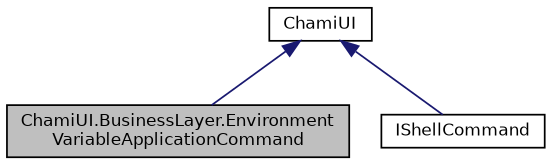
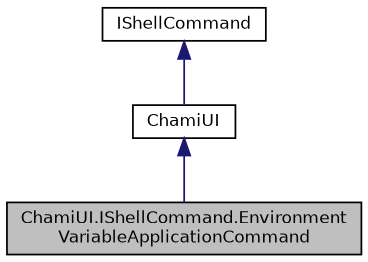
(399, 83) -> (184, 82)
(178, 131) -> (184, 228)
